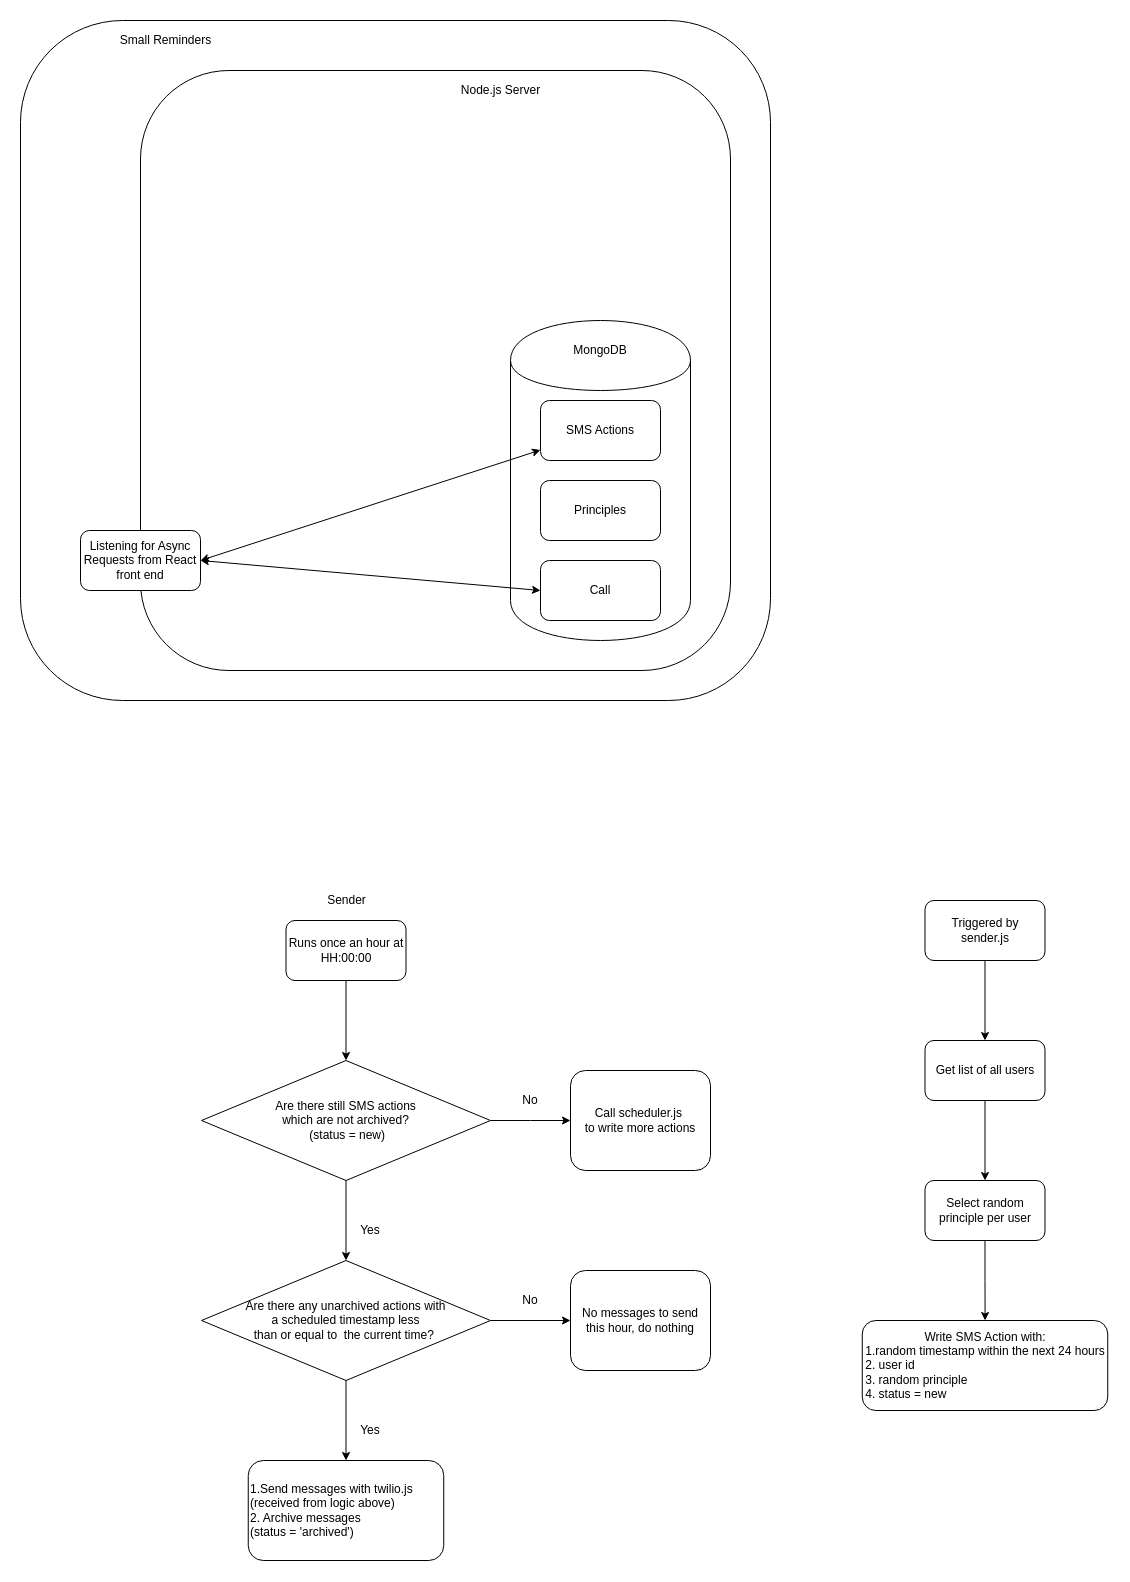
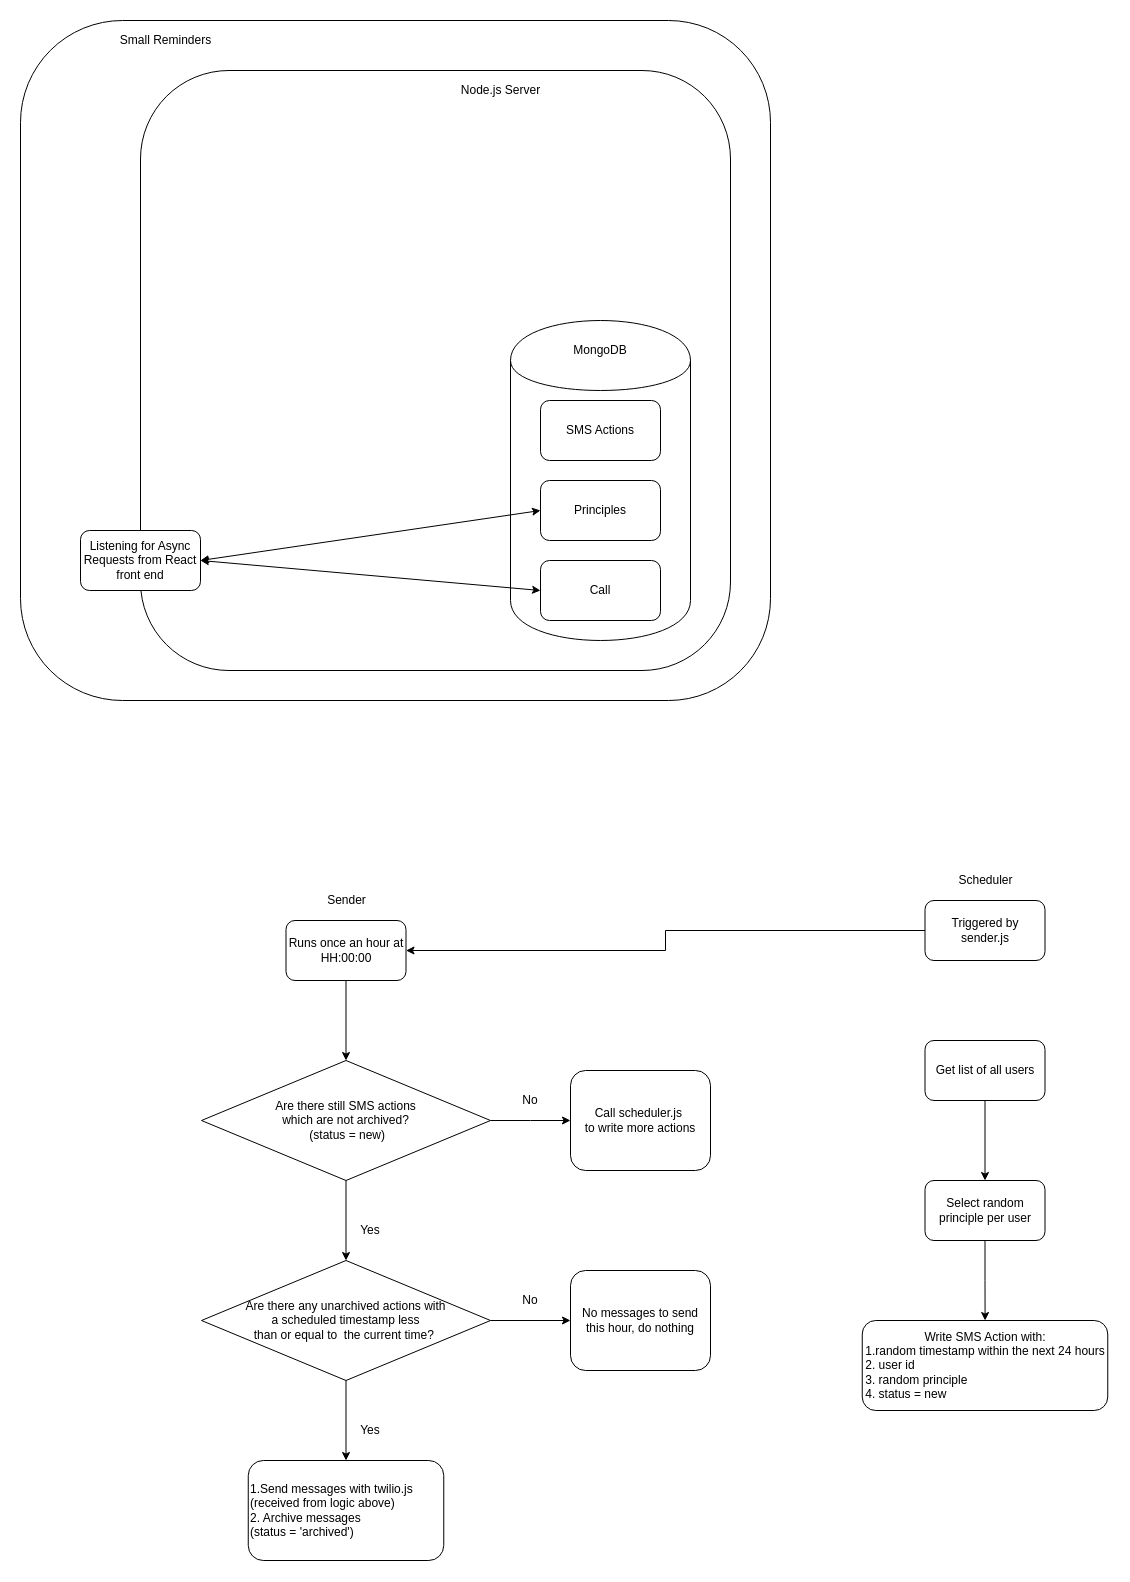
(371, 505) -> (371, 536)
none -> (985, 881)
(985, 997) -> (666, 938)
